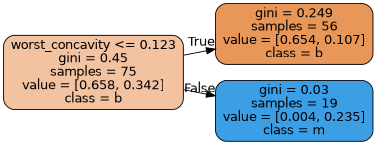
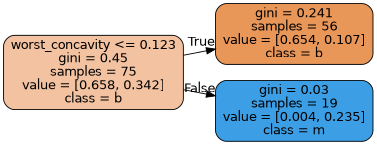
(294, 34) -> (294, 34)
